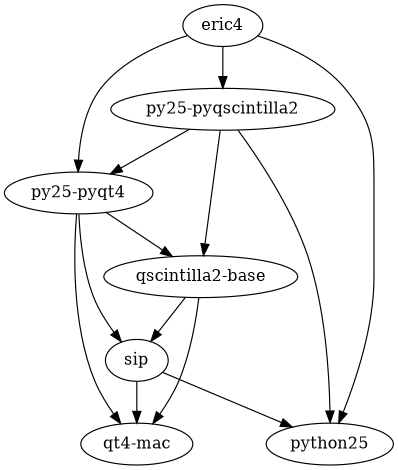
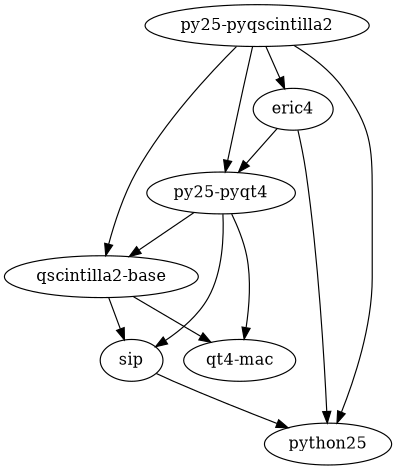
(223, 62) -> (273, 62)
(137, 397) -> none
